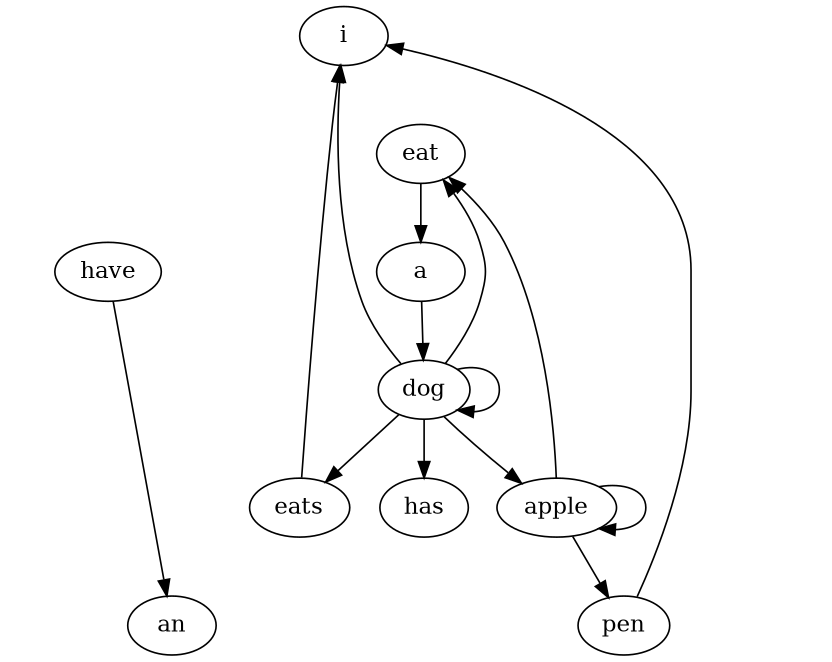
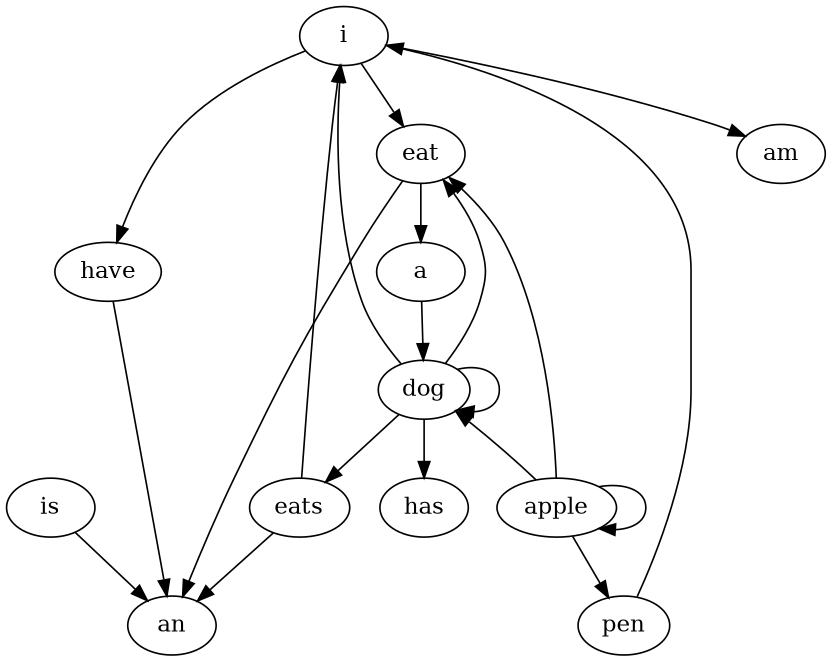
none -> (378, 88)
none -> (192, 117)
none -> (781, 154)
none -> (285, 375)
(476, 445) -> (503, 450)
none -> (51, 508)
none -> (242, 561)
